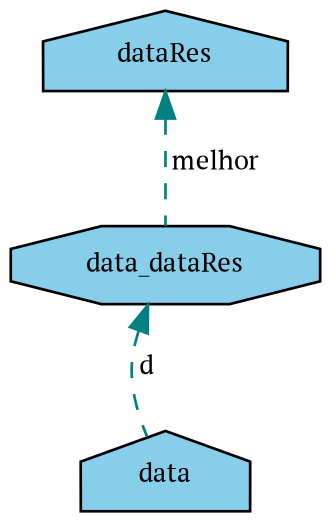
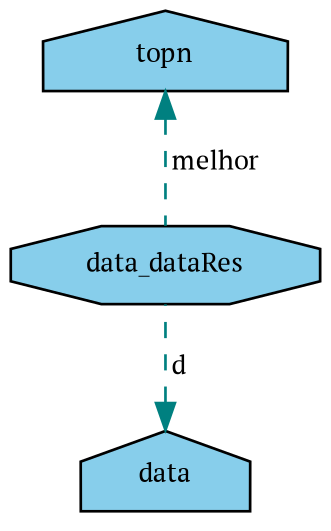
(165, 55) -> (165, 55)
(133, 384) -> (165, 354)
